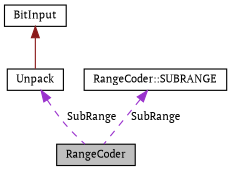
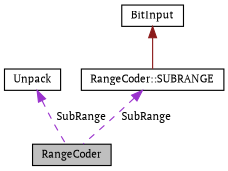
(35, 53) -> (153, 53)
